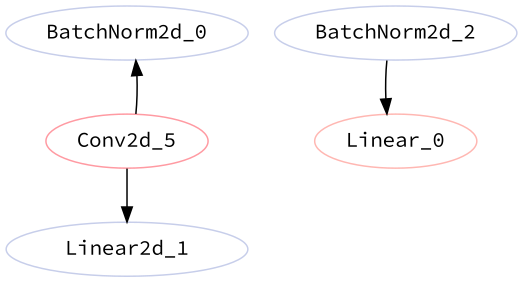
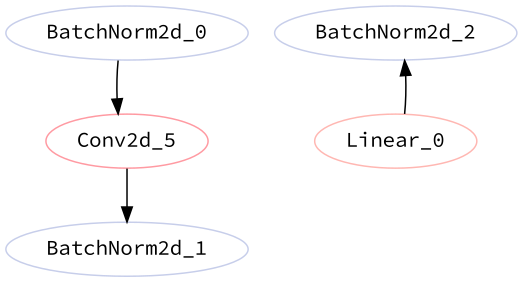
(386, 80) -> (406, 95)
(137, 95) -> (117, 80)
(127, 249) -> (127, 249)
